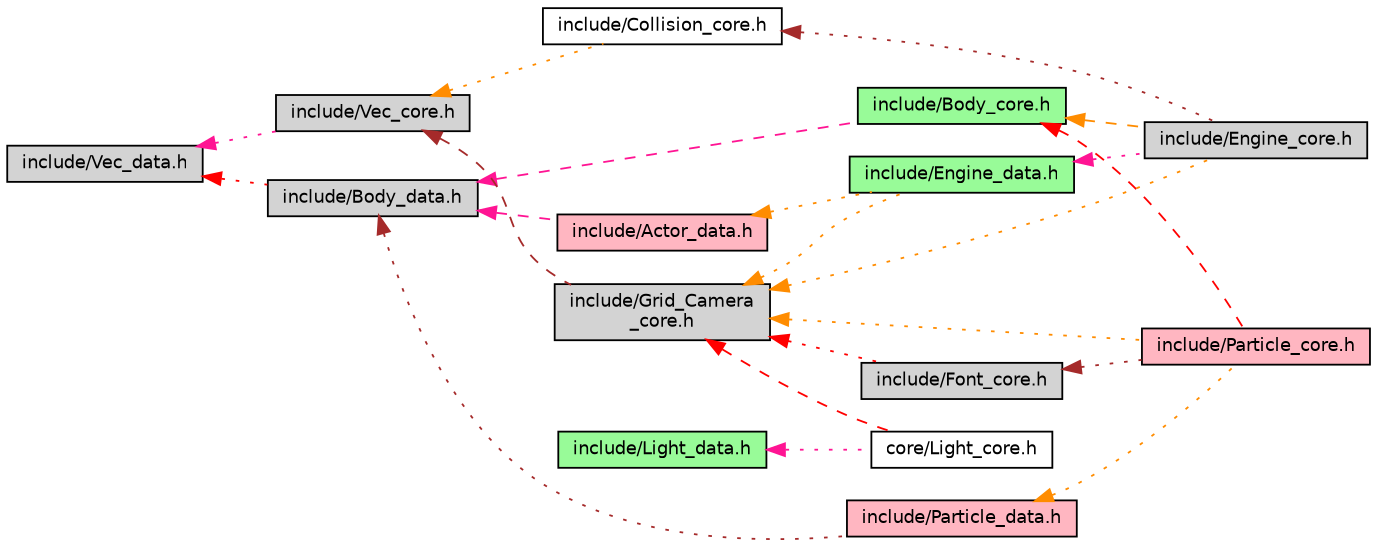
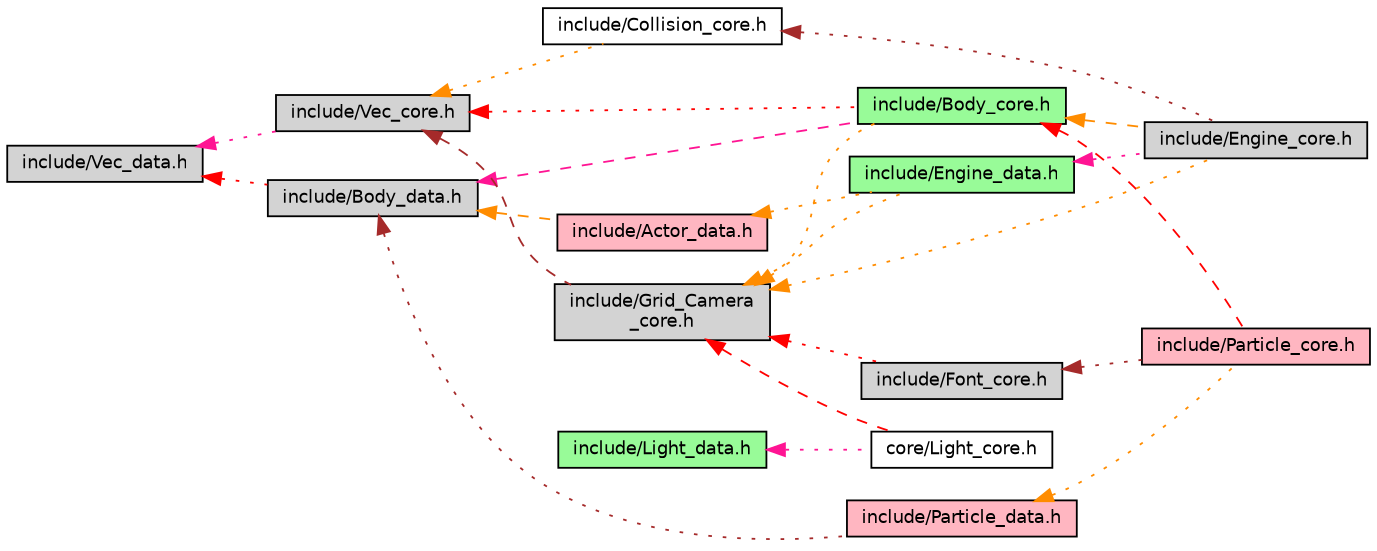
none -> (673, 109)
(527, 216) -> (527, 216)
(965, 330) -> (817, 189)
